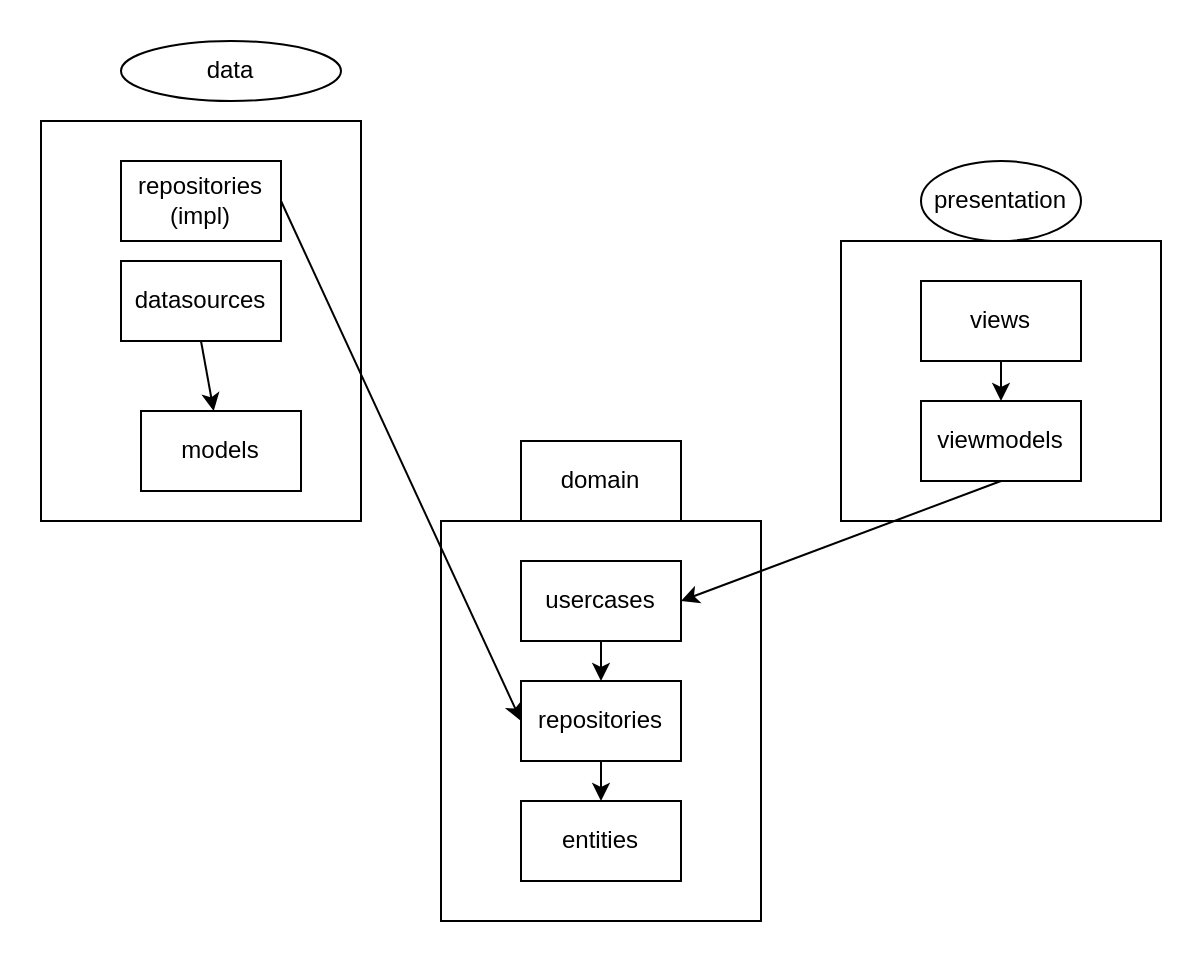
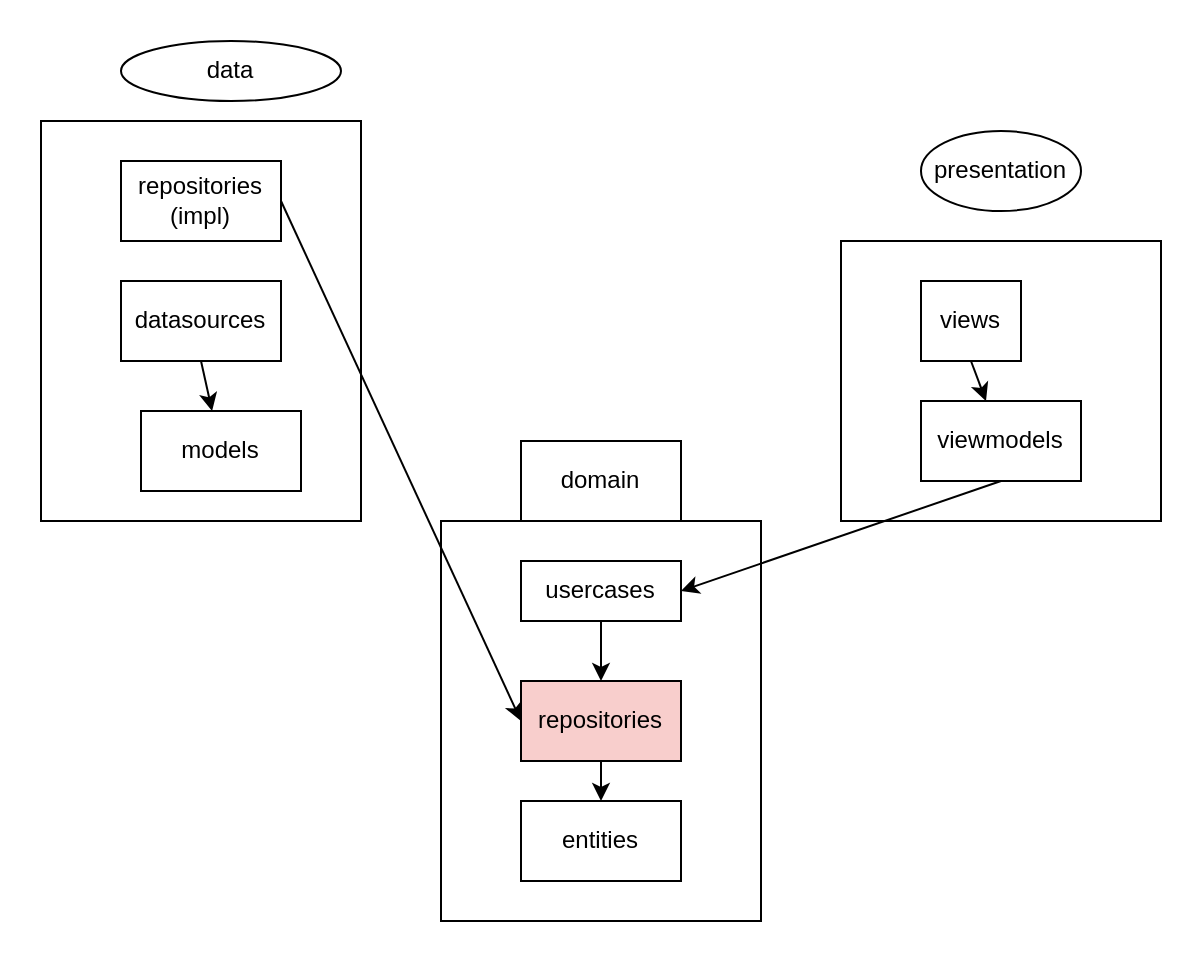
(1001, 201) -> (1001, 171)
(201, 301) -> (201, 321)
(1001, 321) -> (971, 321)
(601, 601) -> (601, 591)
(601, 721) -> (601, 721)
